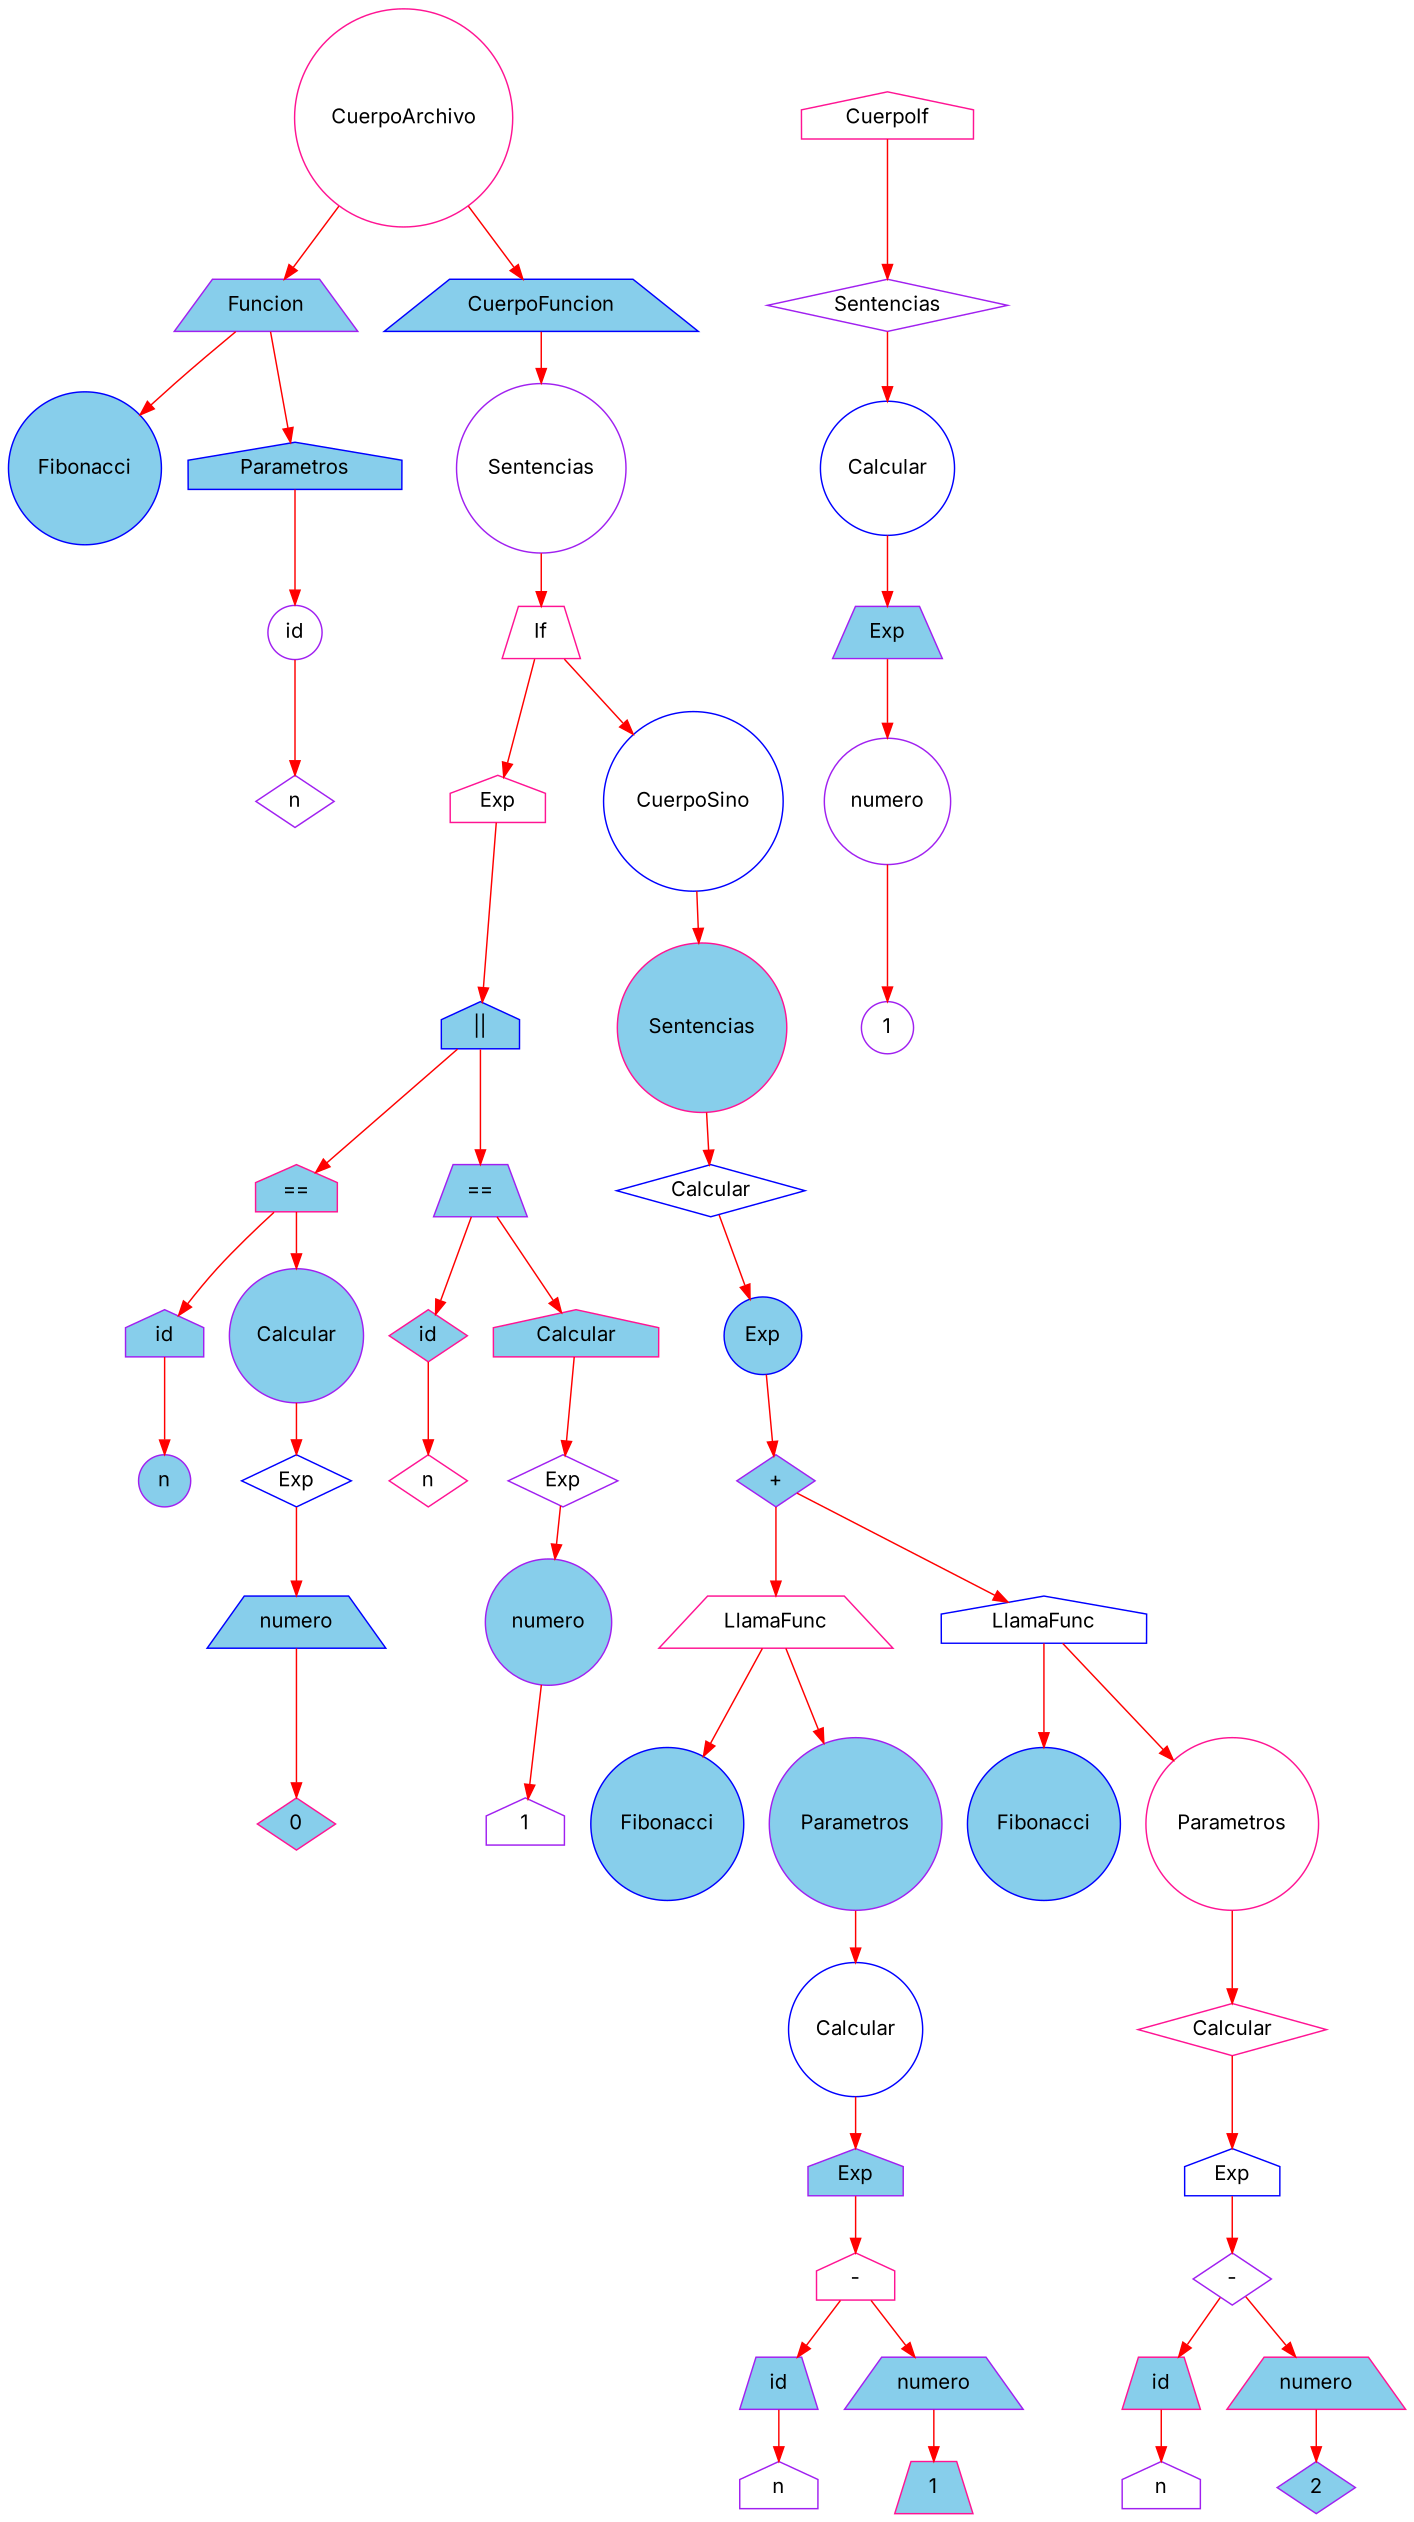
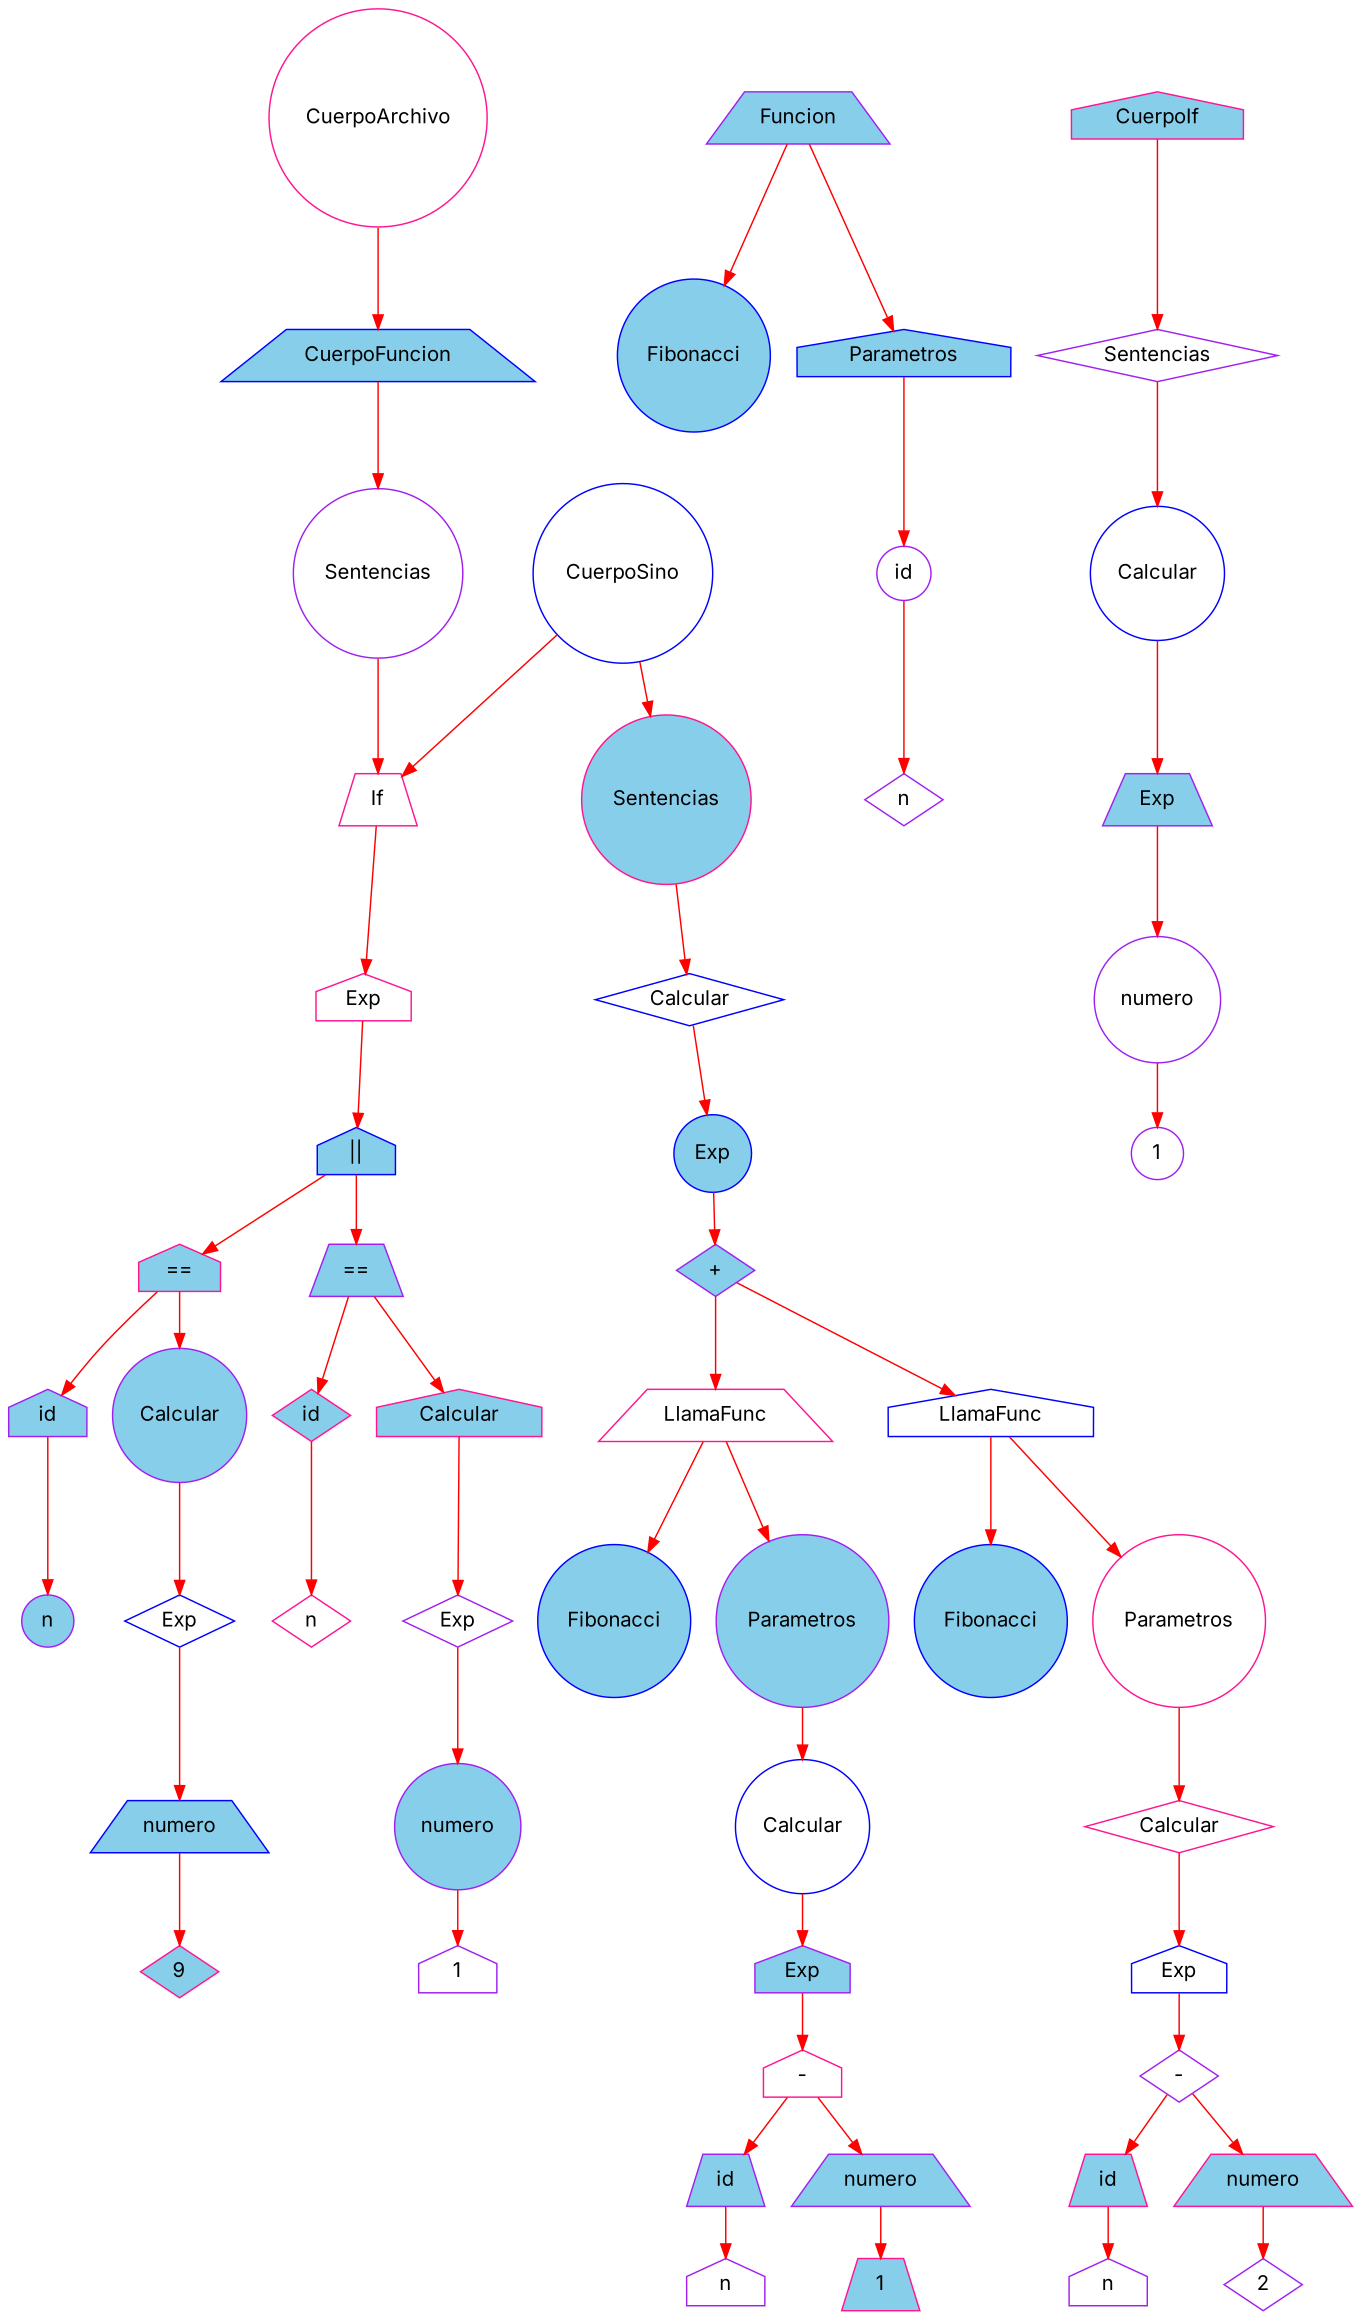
(887, 118) -> (1157, 118)
(316, 237) -> none
(594, 691) -> (485, 701)
(296, 1824) -> (180, 1972)
(1316, 2488) -> (1263, 2285)
